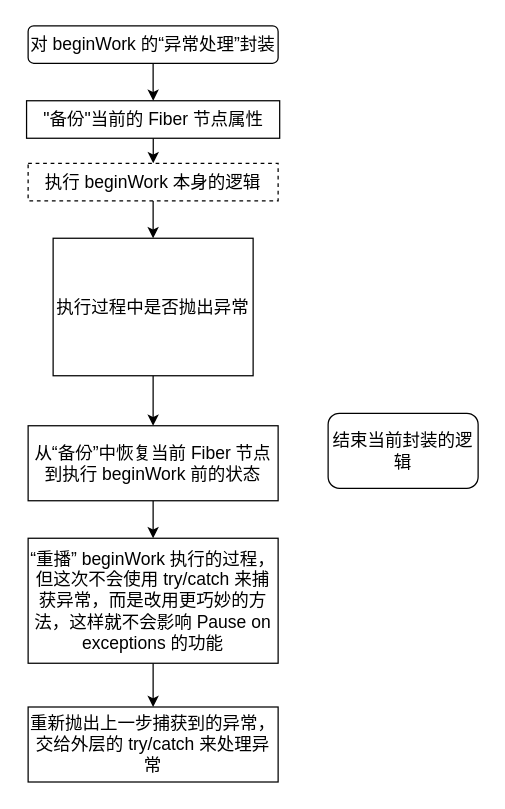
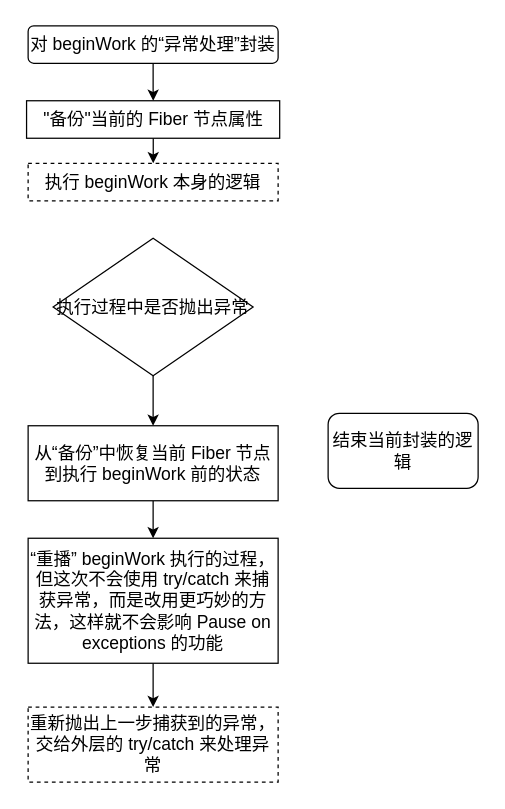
(153, 224) -> none
(153, 307) -> (153, 307)
(153, 744) -> (153, 744)
